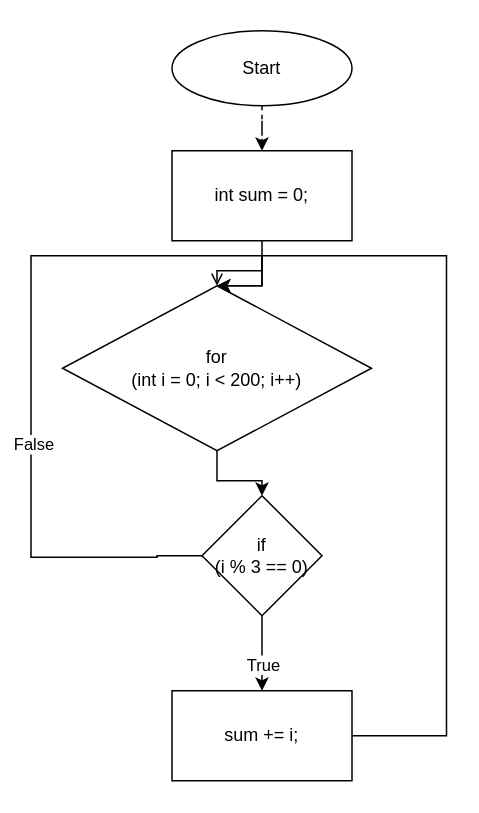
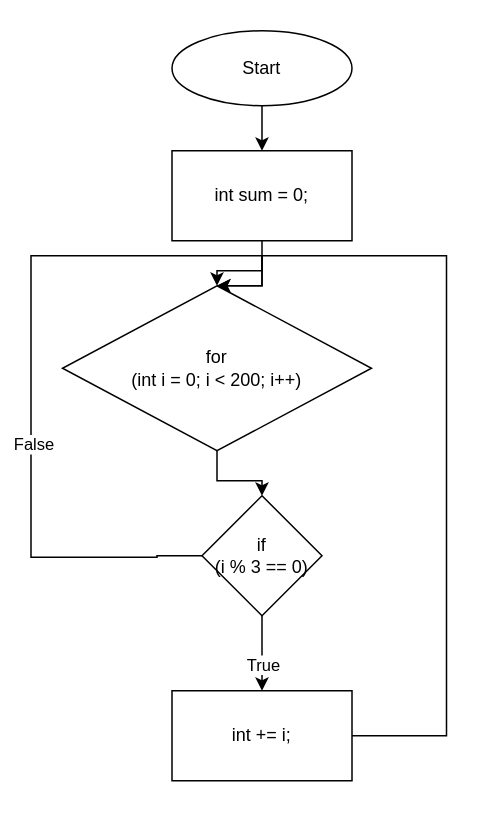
(262, 115) -> (262, 115)
(217, 272) -> (220, 271)
(262, 736) -> (262, 736)
